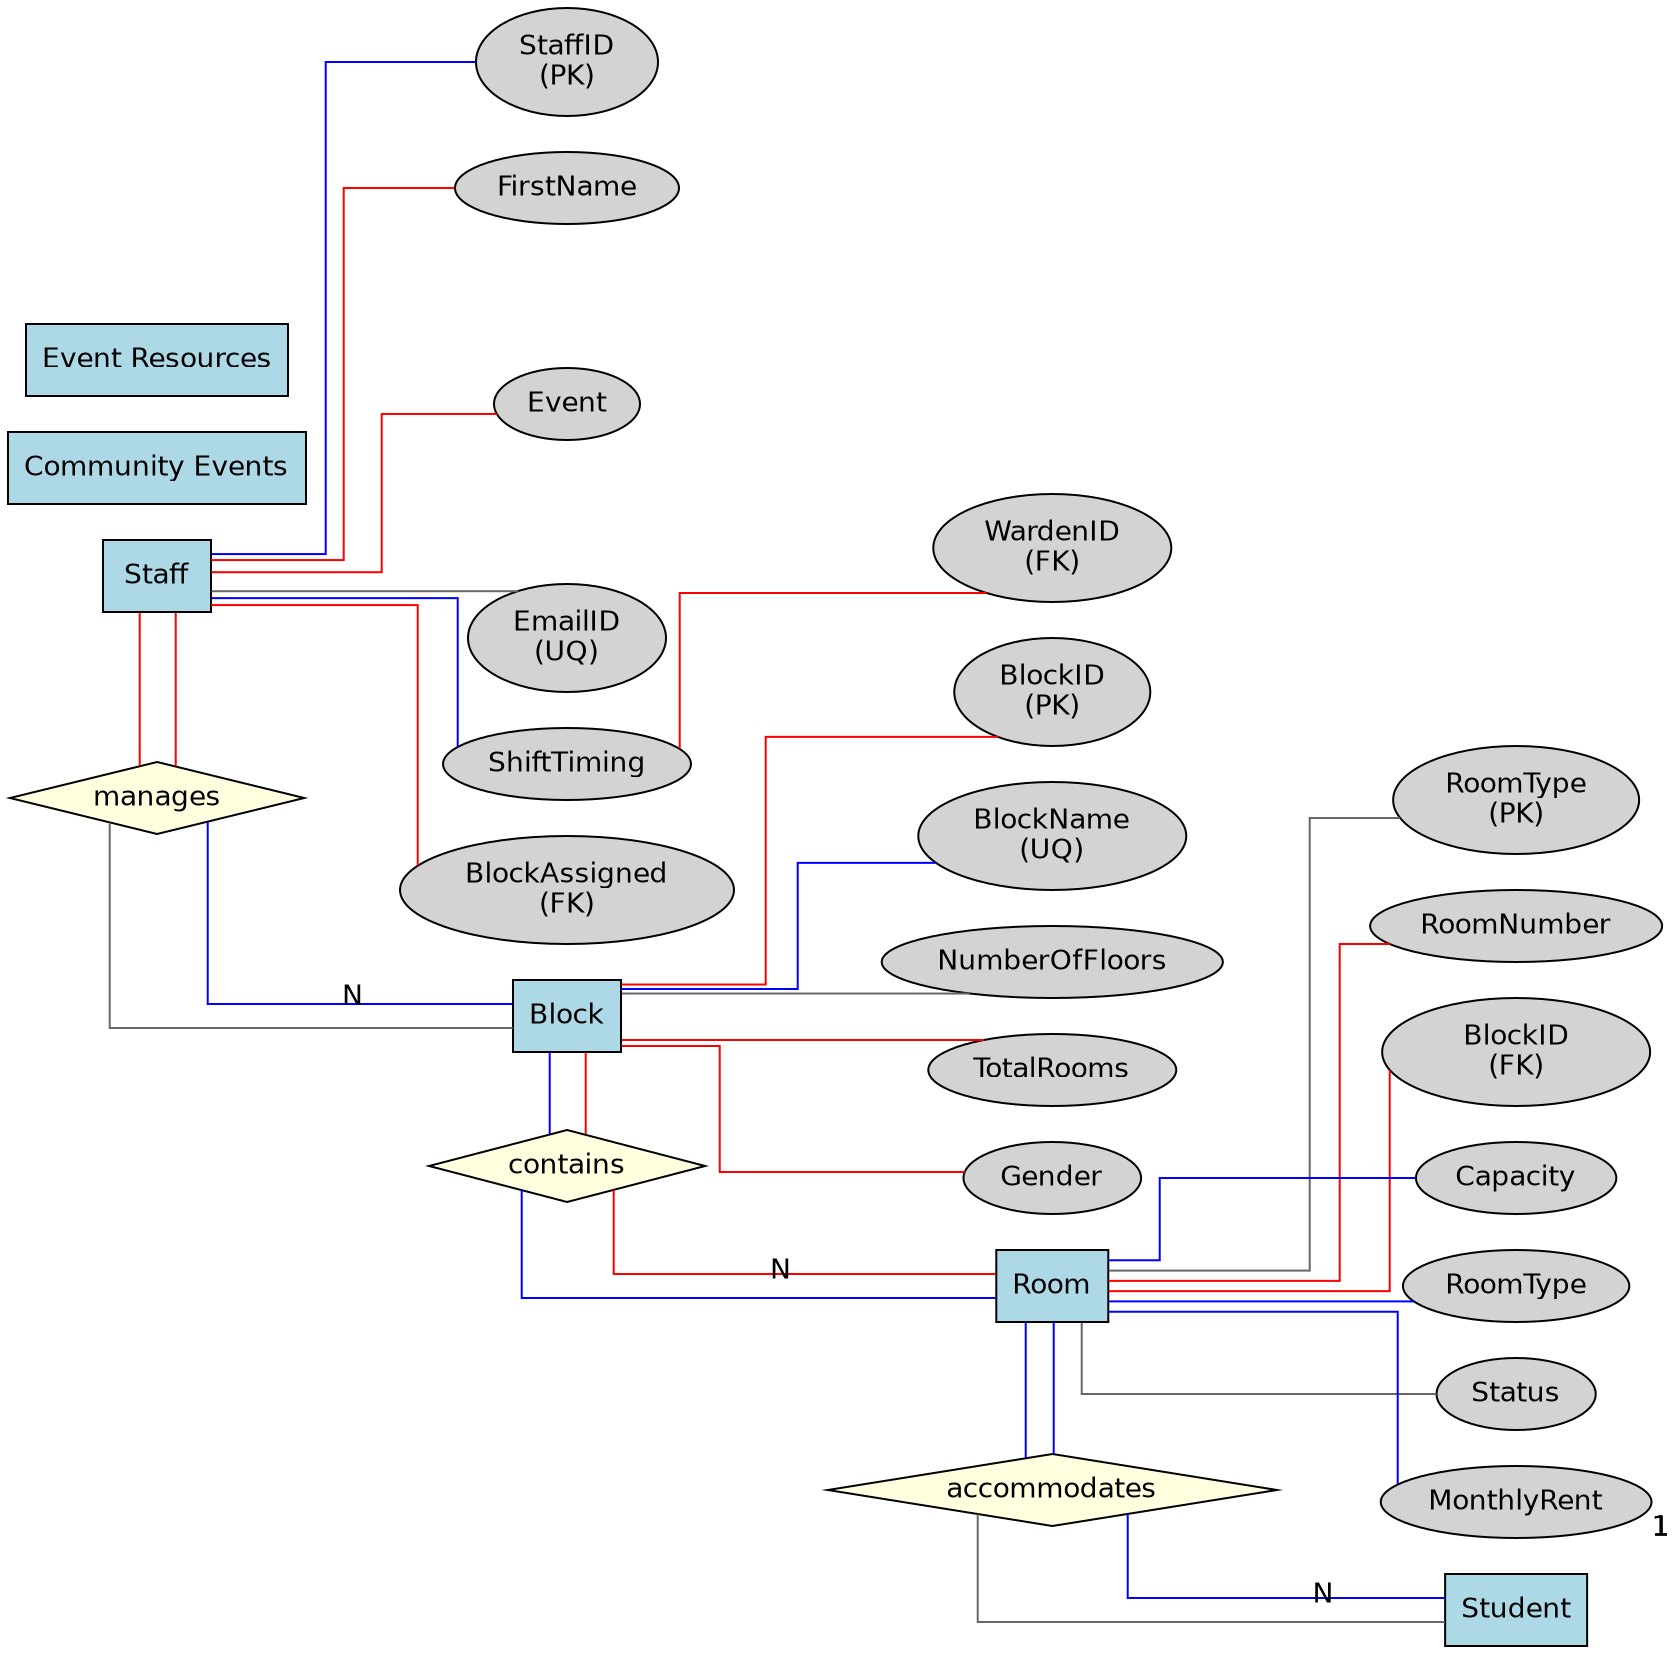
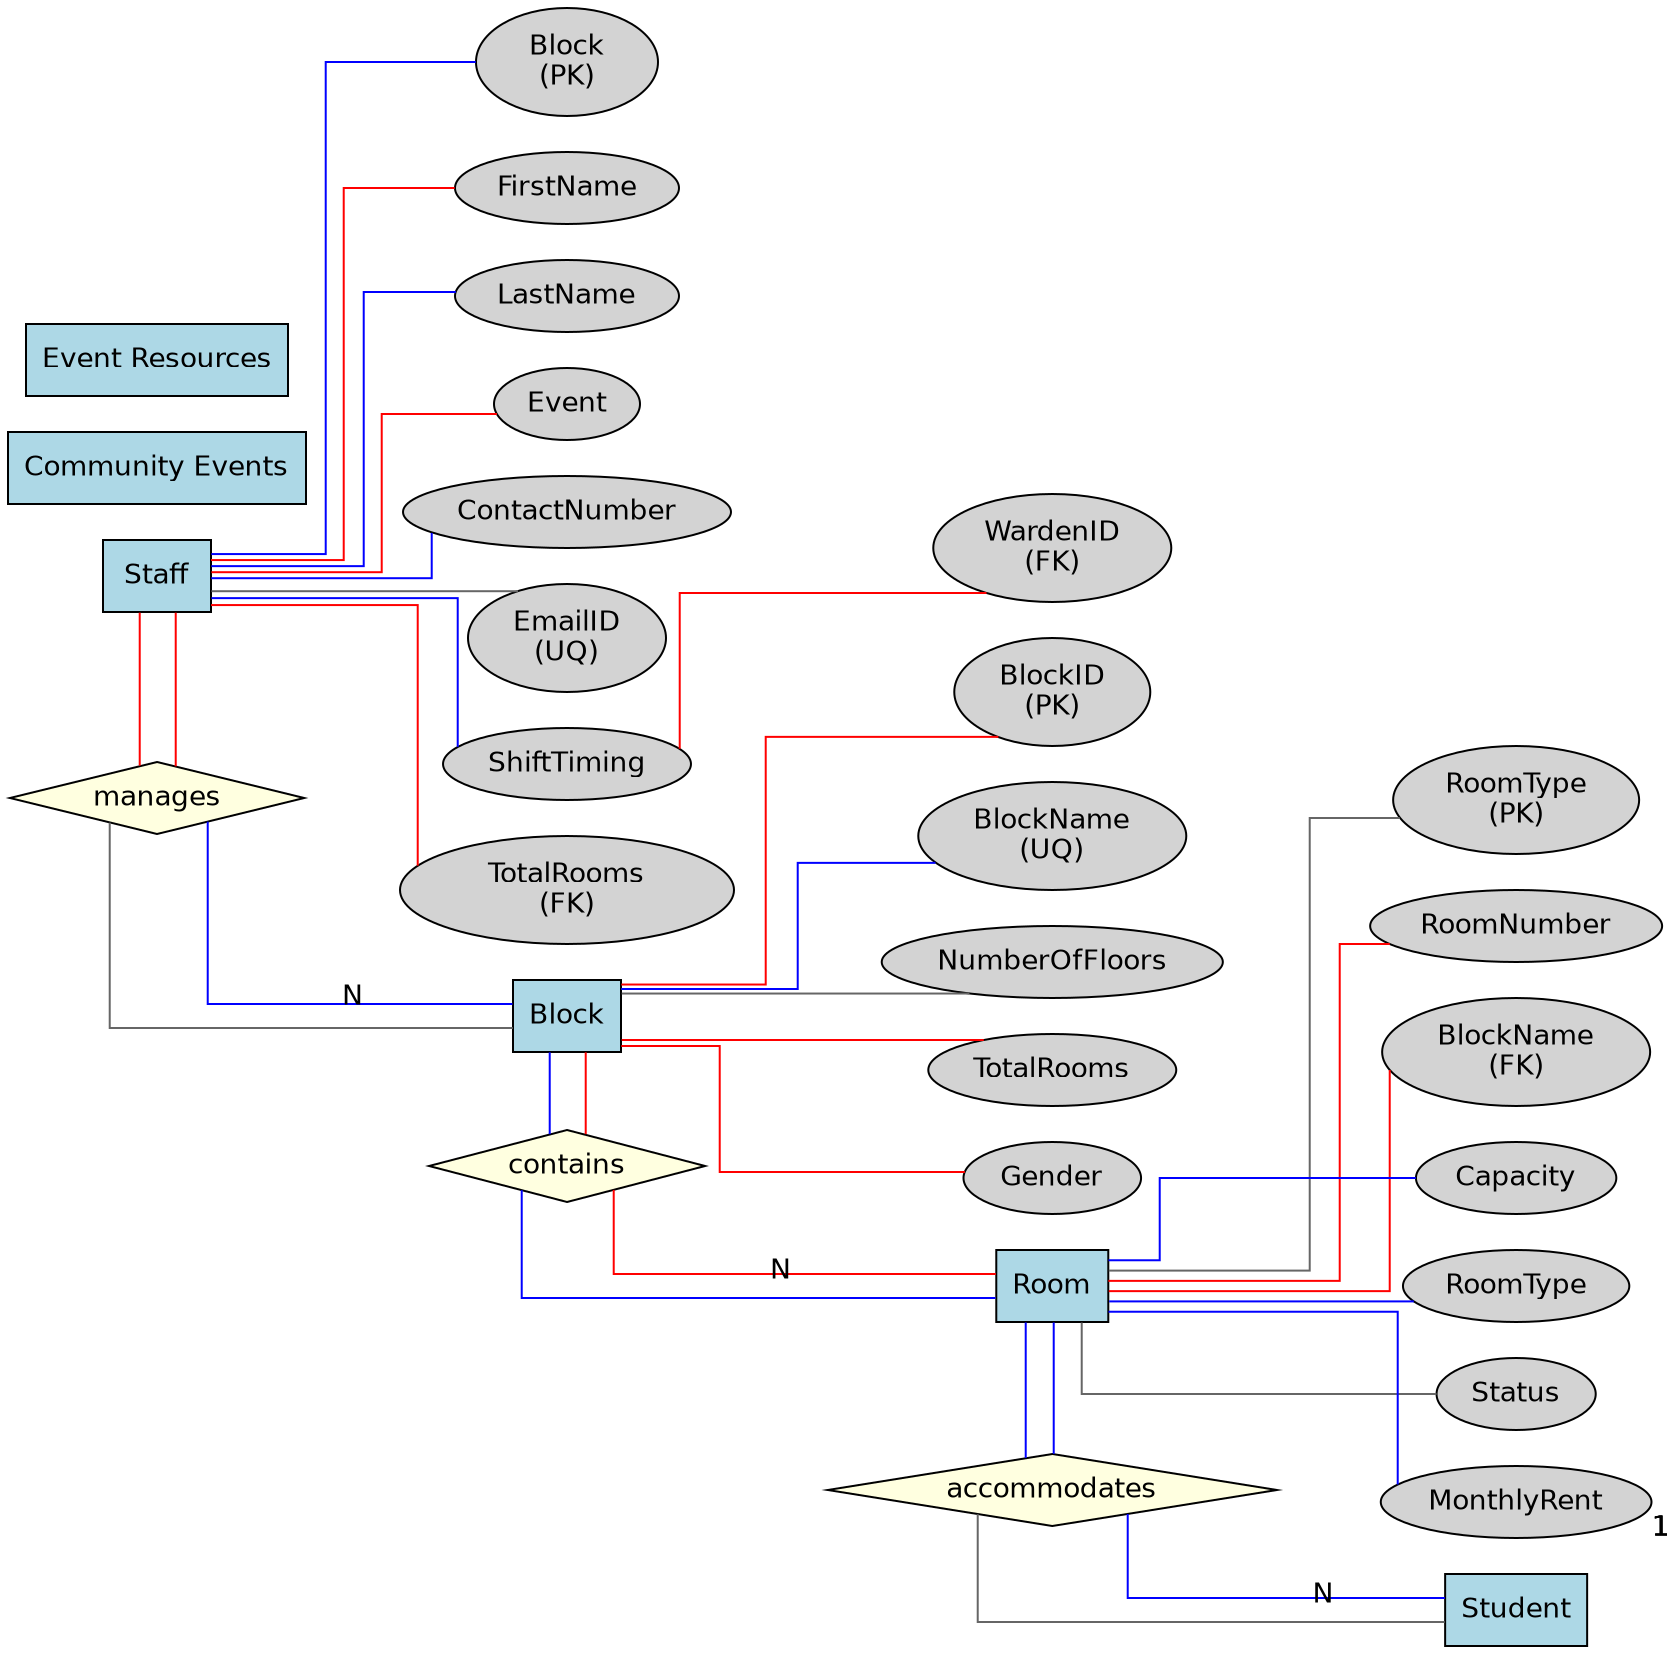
(567, 62) -> (567, 62)
none -> (567, 296)
none -> (567, 512)
(567, 890) -> (567, 890)
(1516, 1052) -> (1516, 1052)
